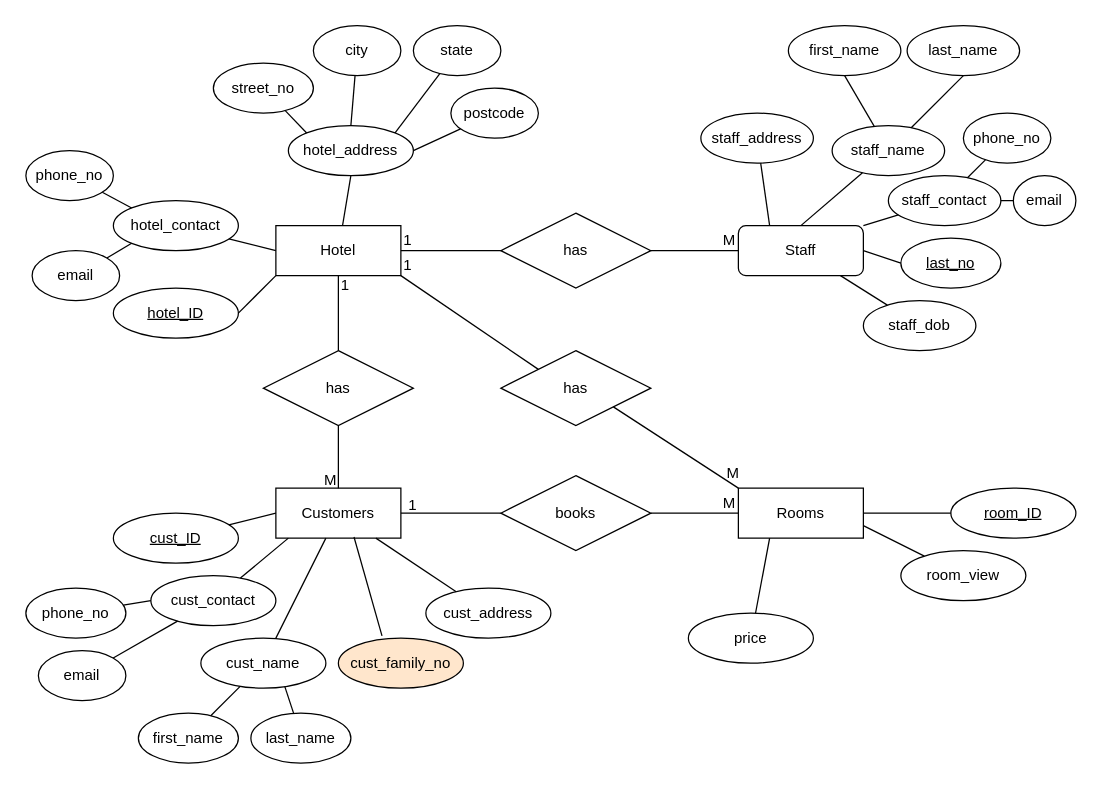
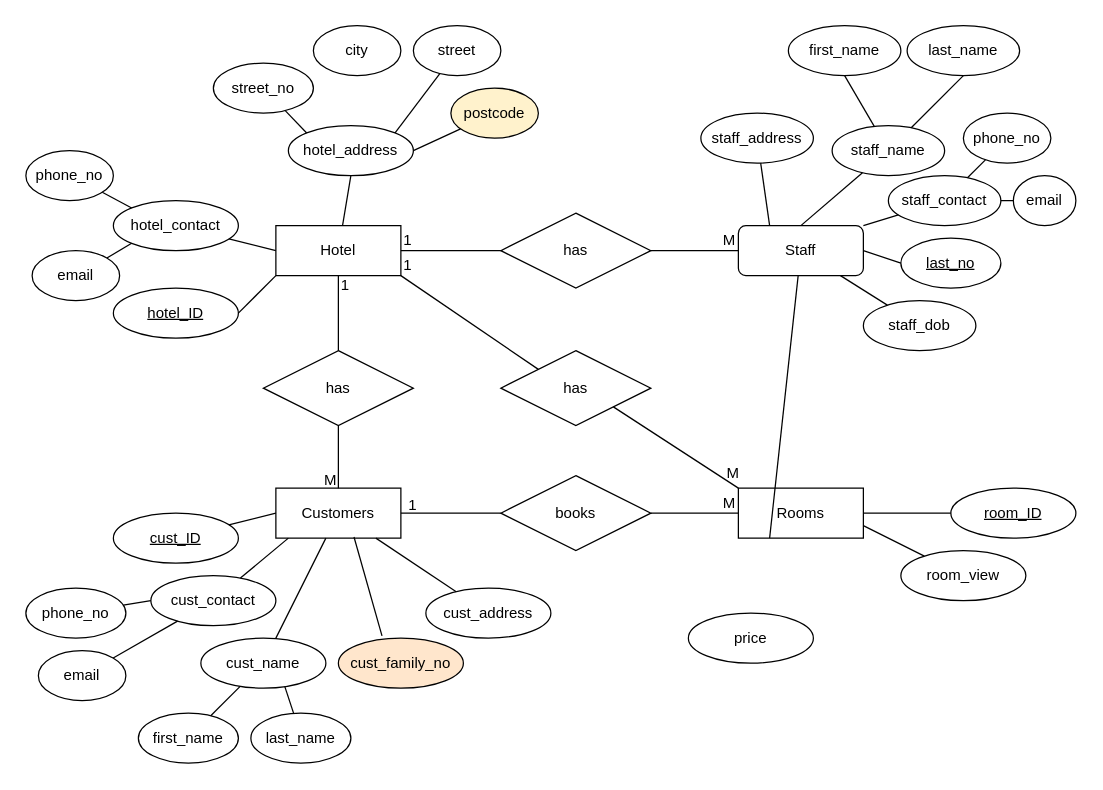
(457, 51) -> (457, 51)
(353, 101) -> none
(494, 113) -> (494, 113)
(762, 576) -> (784, 407)
